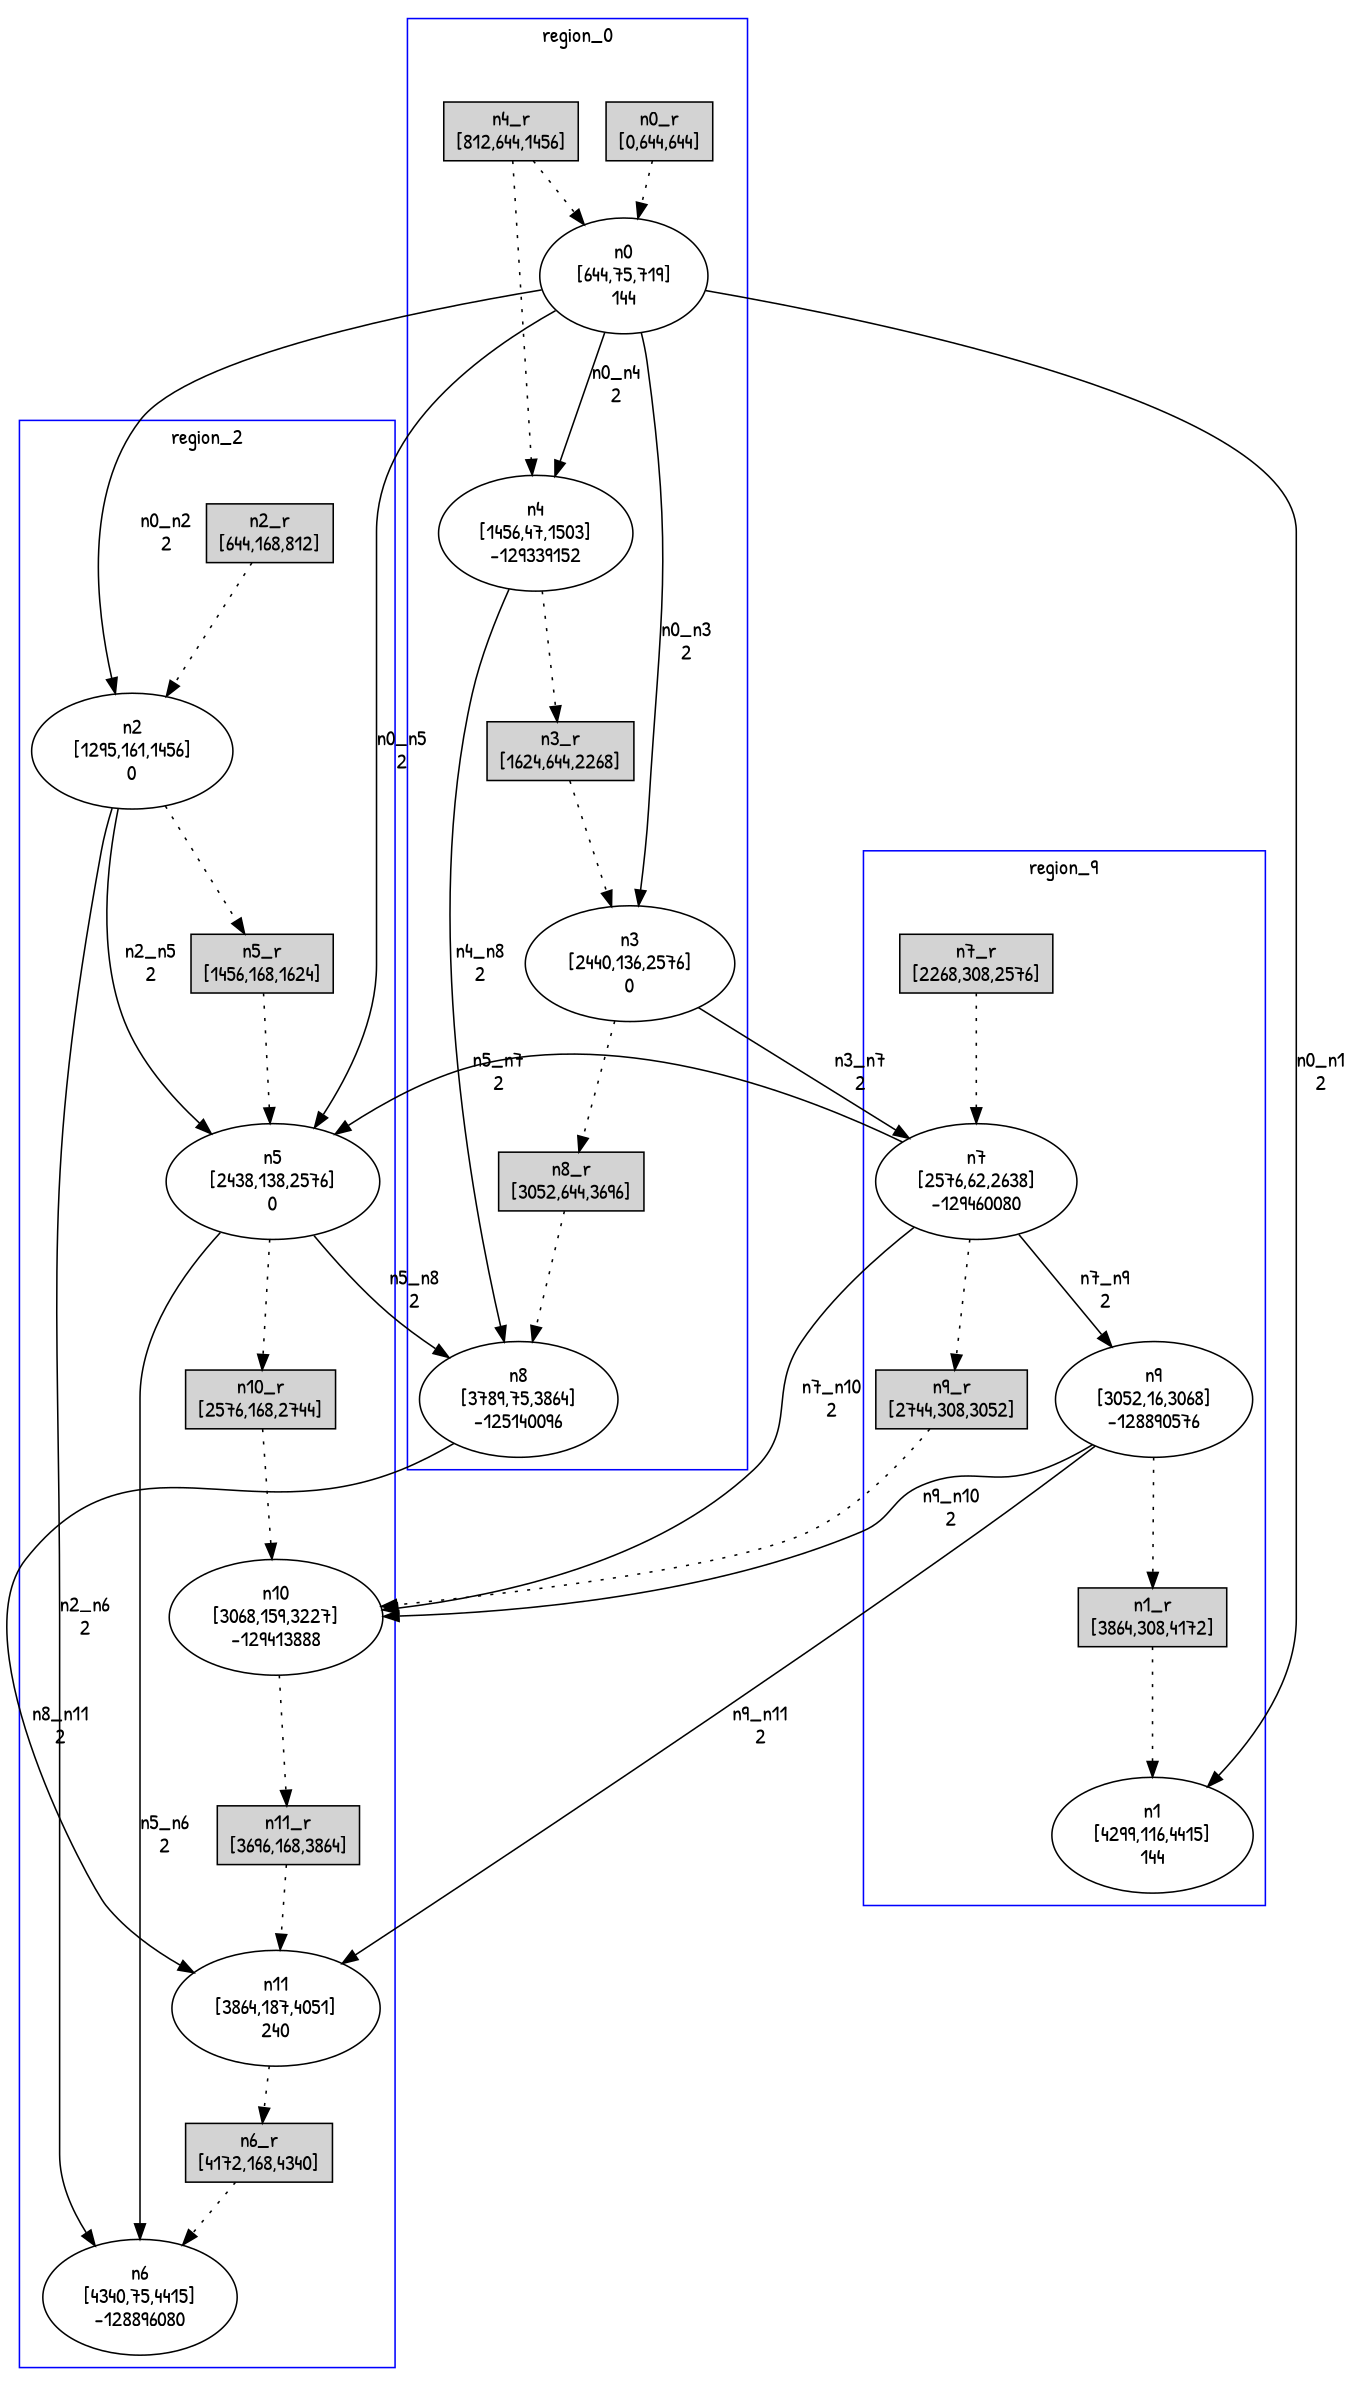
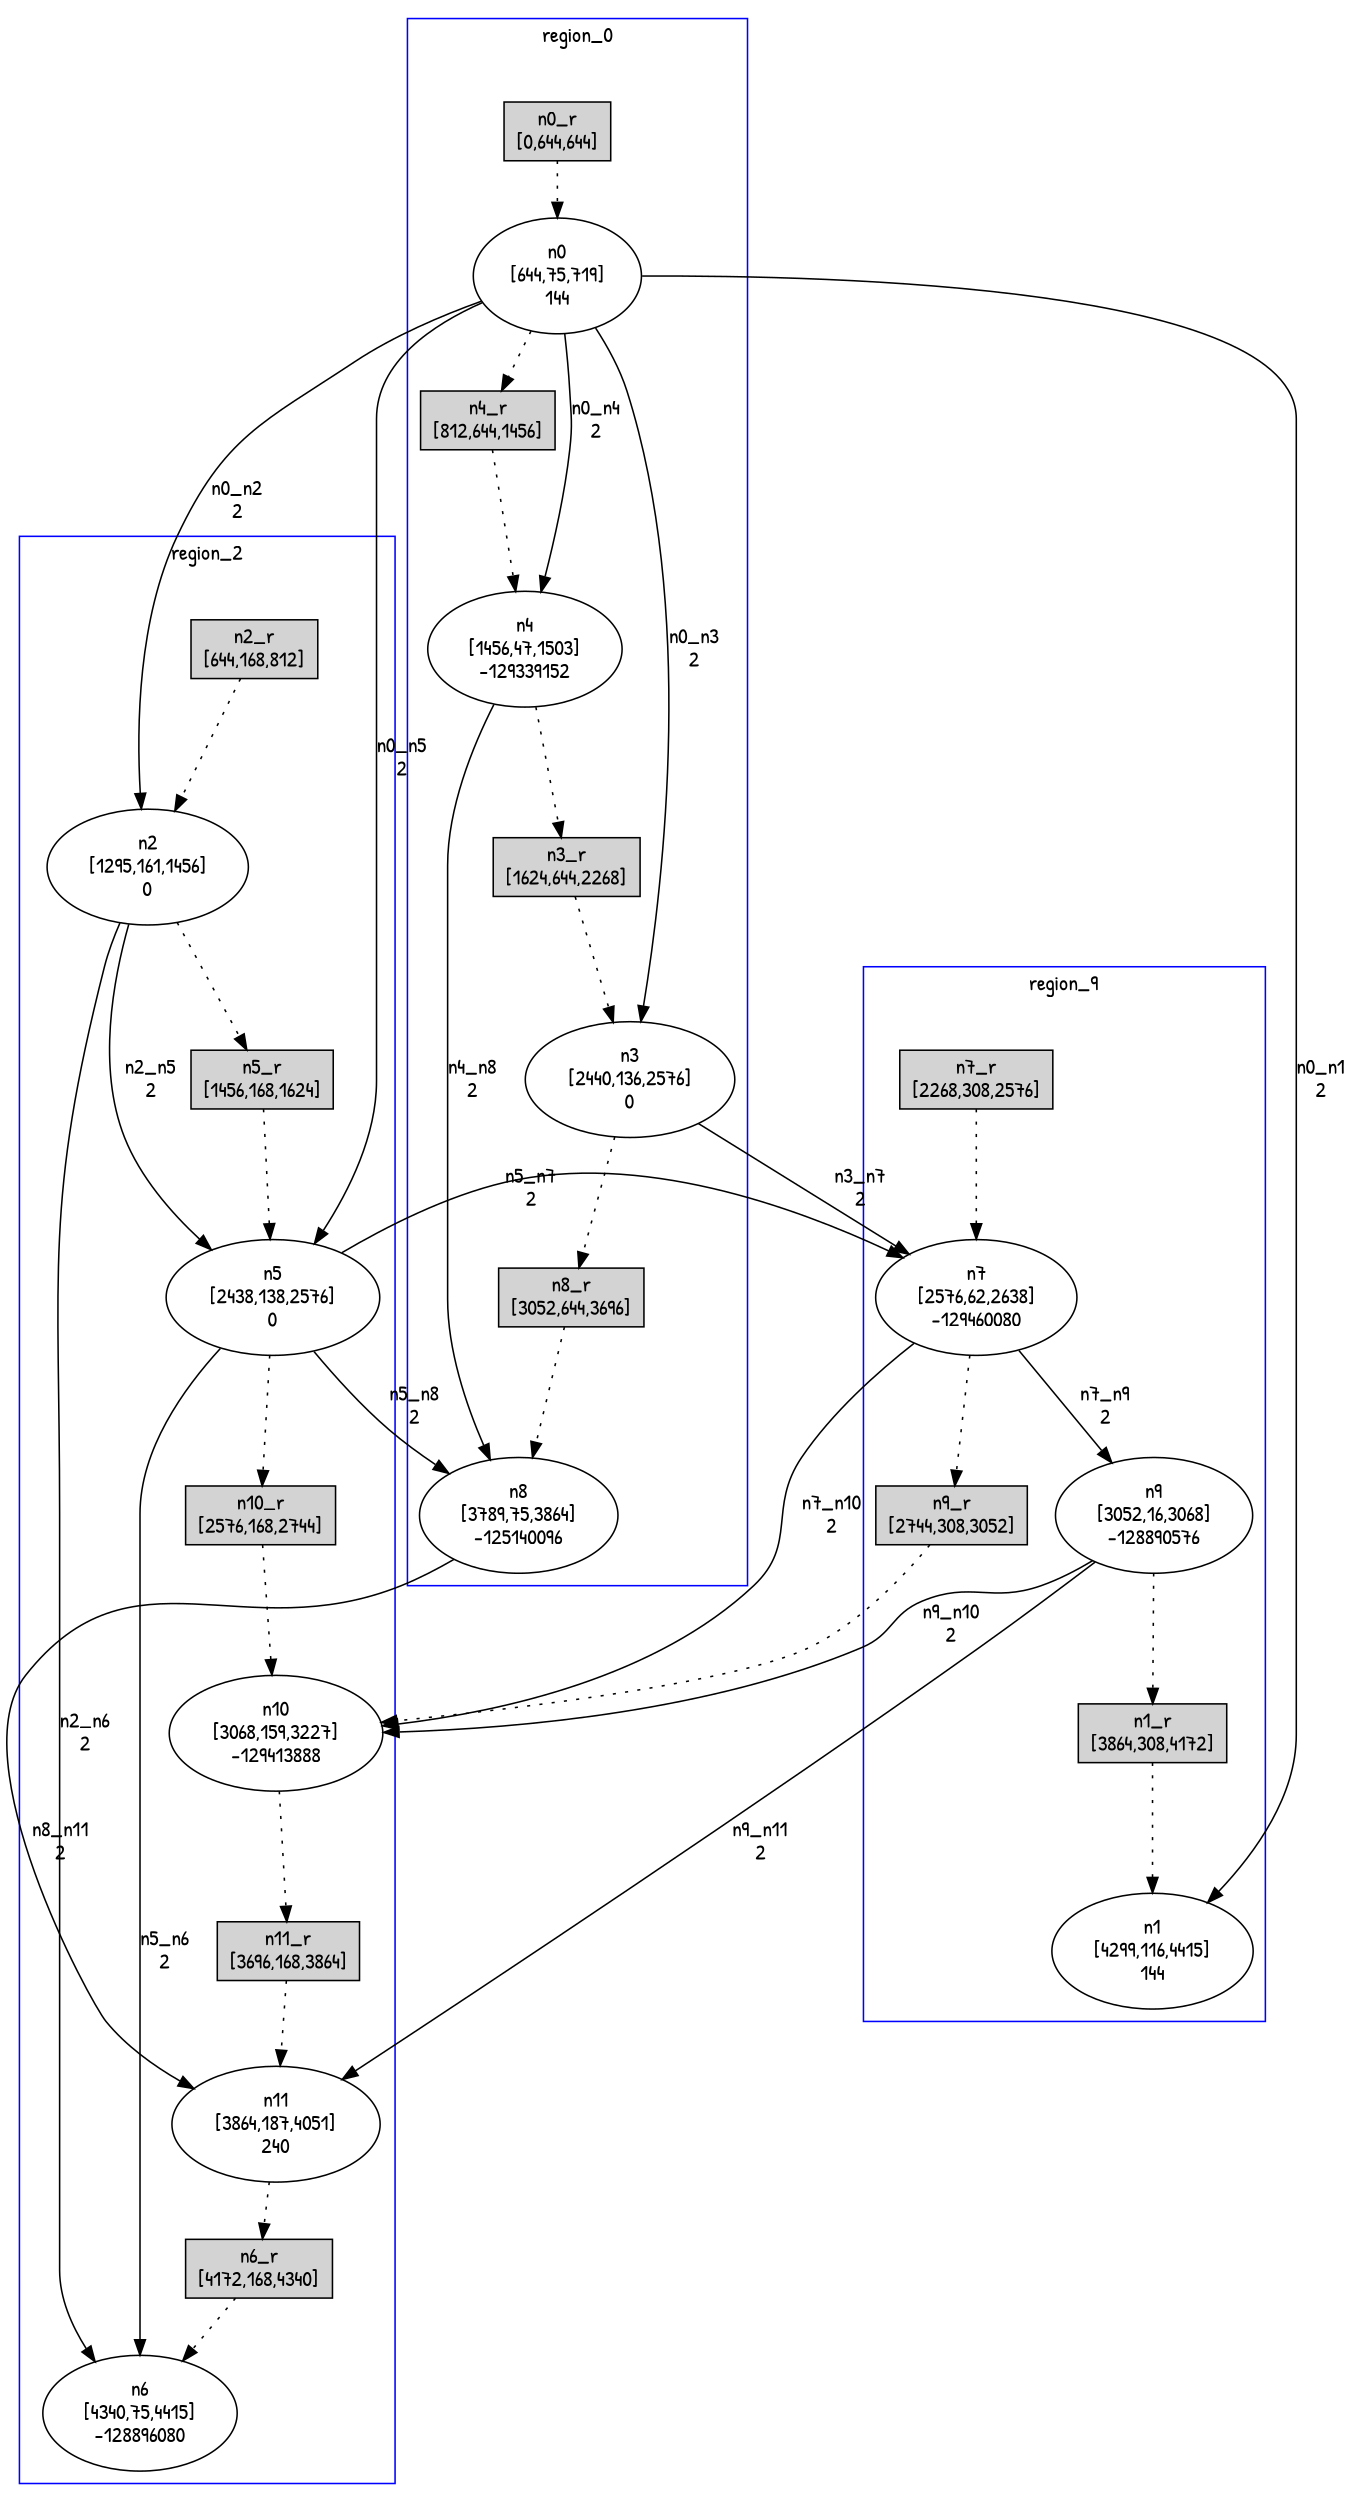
(554, 187) -> (520, 354)
(625, 1058) -> (628, 1175)
